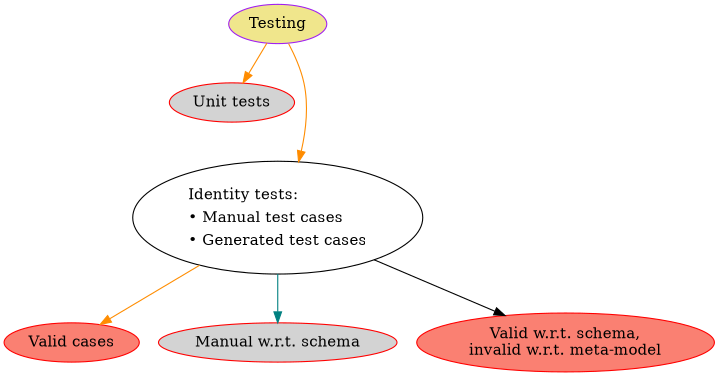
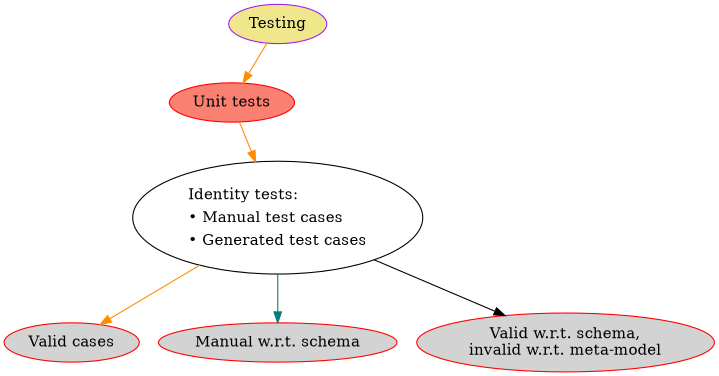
(306, 96) -> (245, 137)
(232, 102) -> (232, 102)
(72, 342) -> (72, 342)
(566, 342) -> (566, 342)
